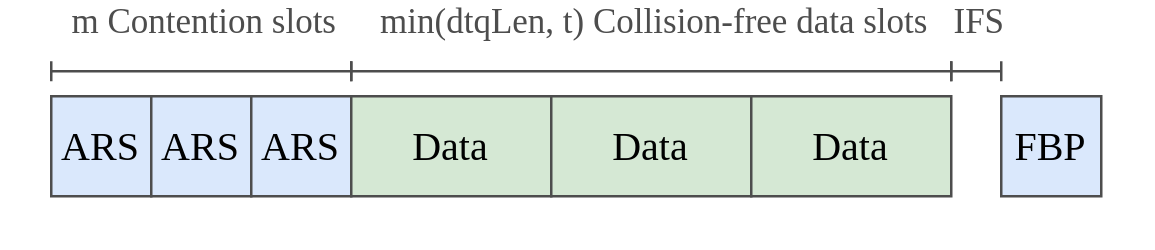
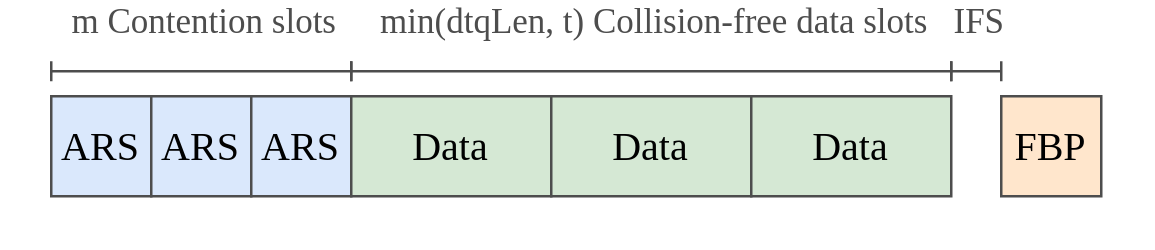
(1051, 146) -> (1051, 146)
